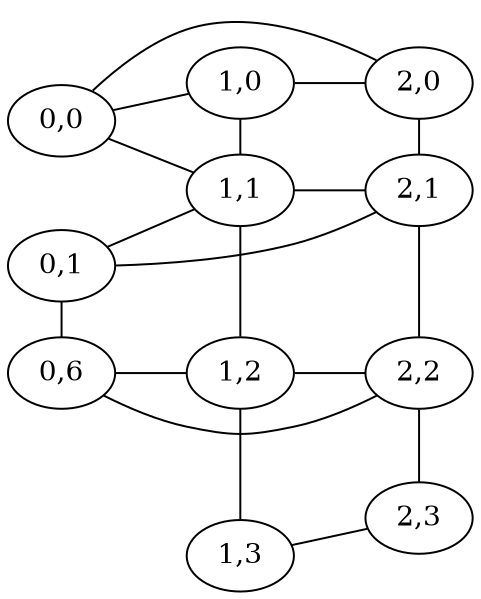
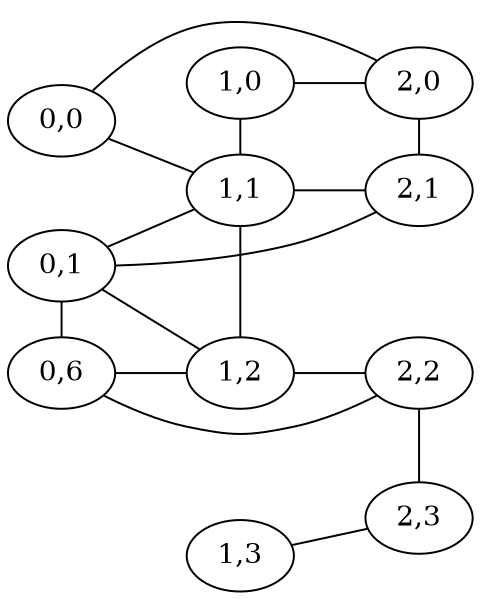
(151, 102) -> none
(419, 281) -> none
(240, 464) -> (151, 319)
